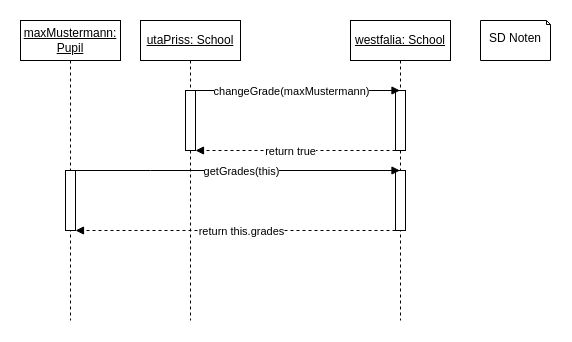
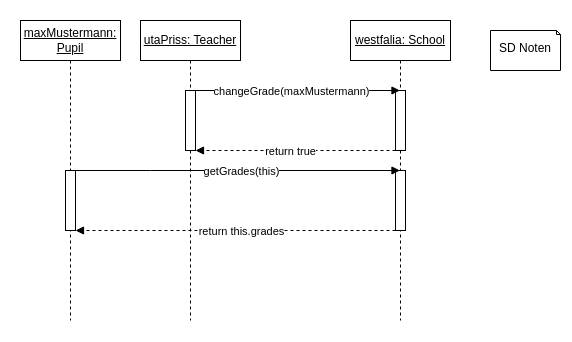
(191, 41) -> (191, 41)
(516, 41) -> (526, 51)
